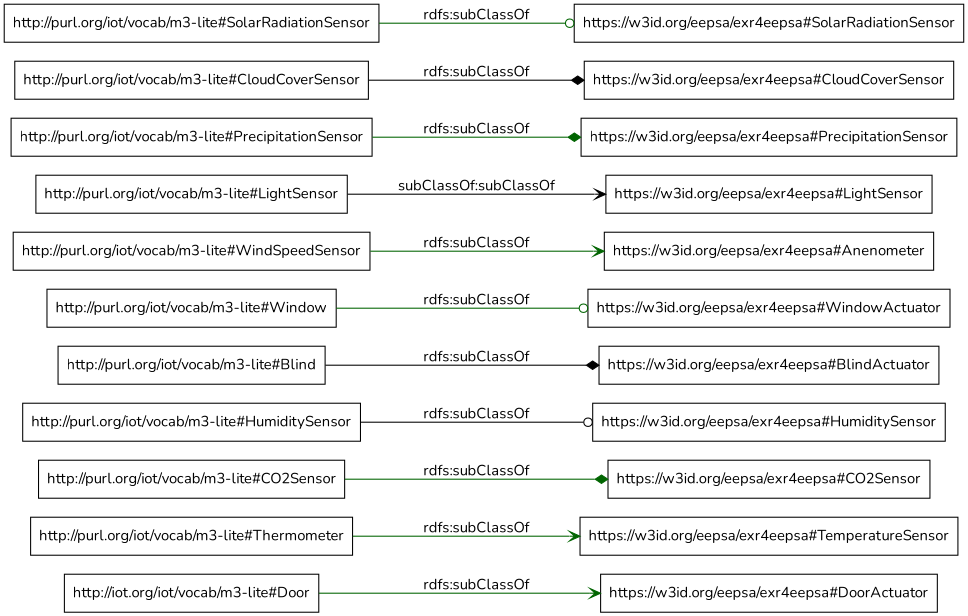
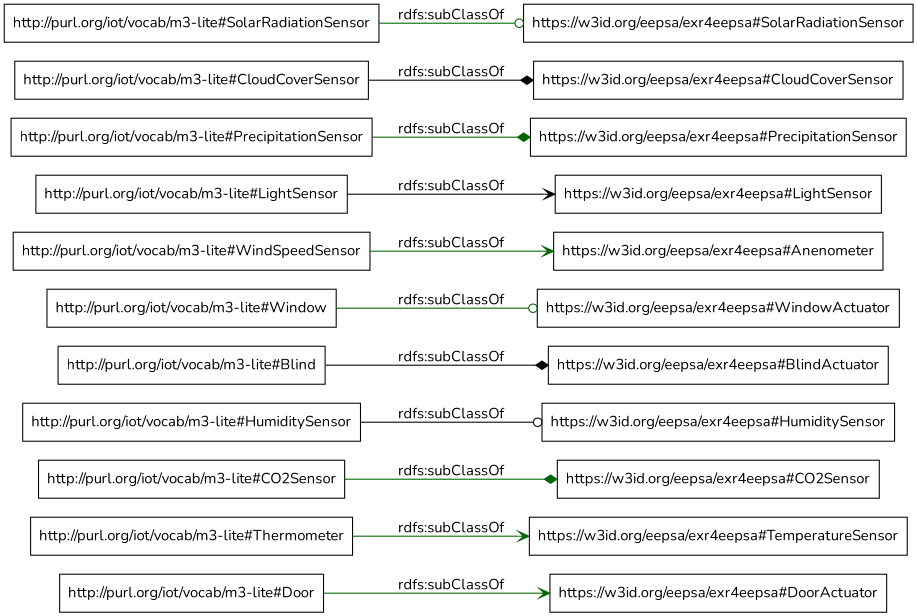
(477, 186) -> (451, 186)
(192, 593) -> (192, 593)
